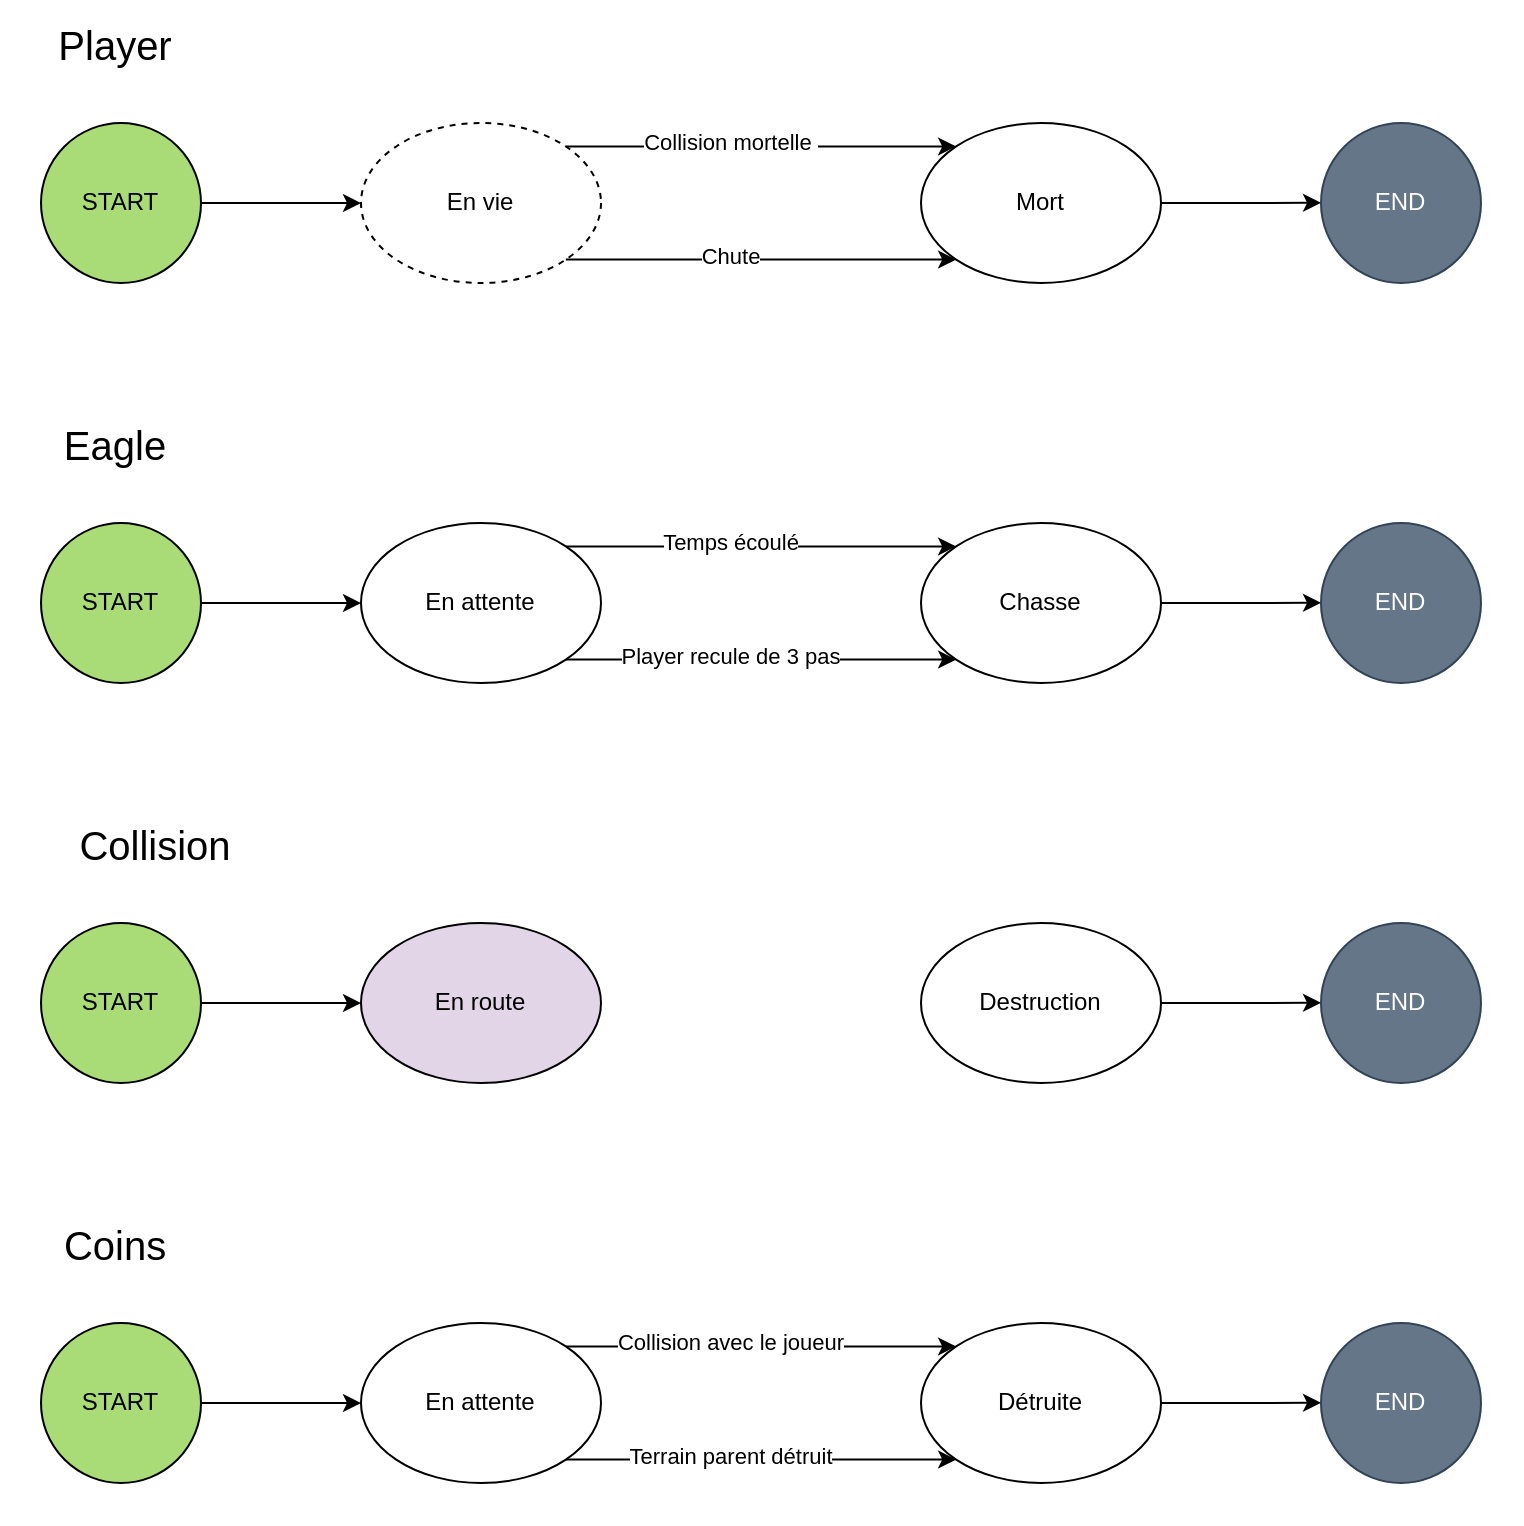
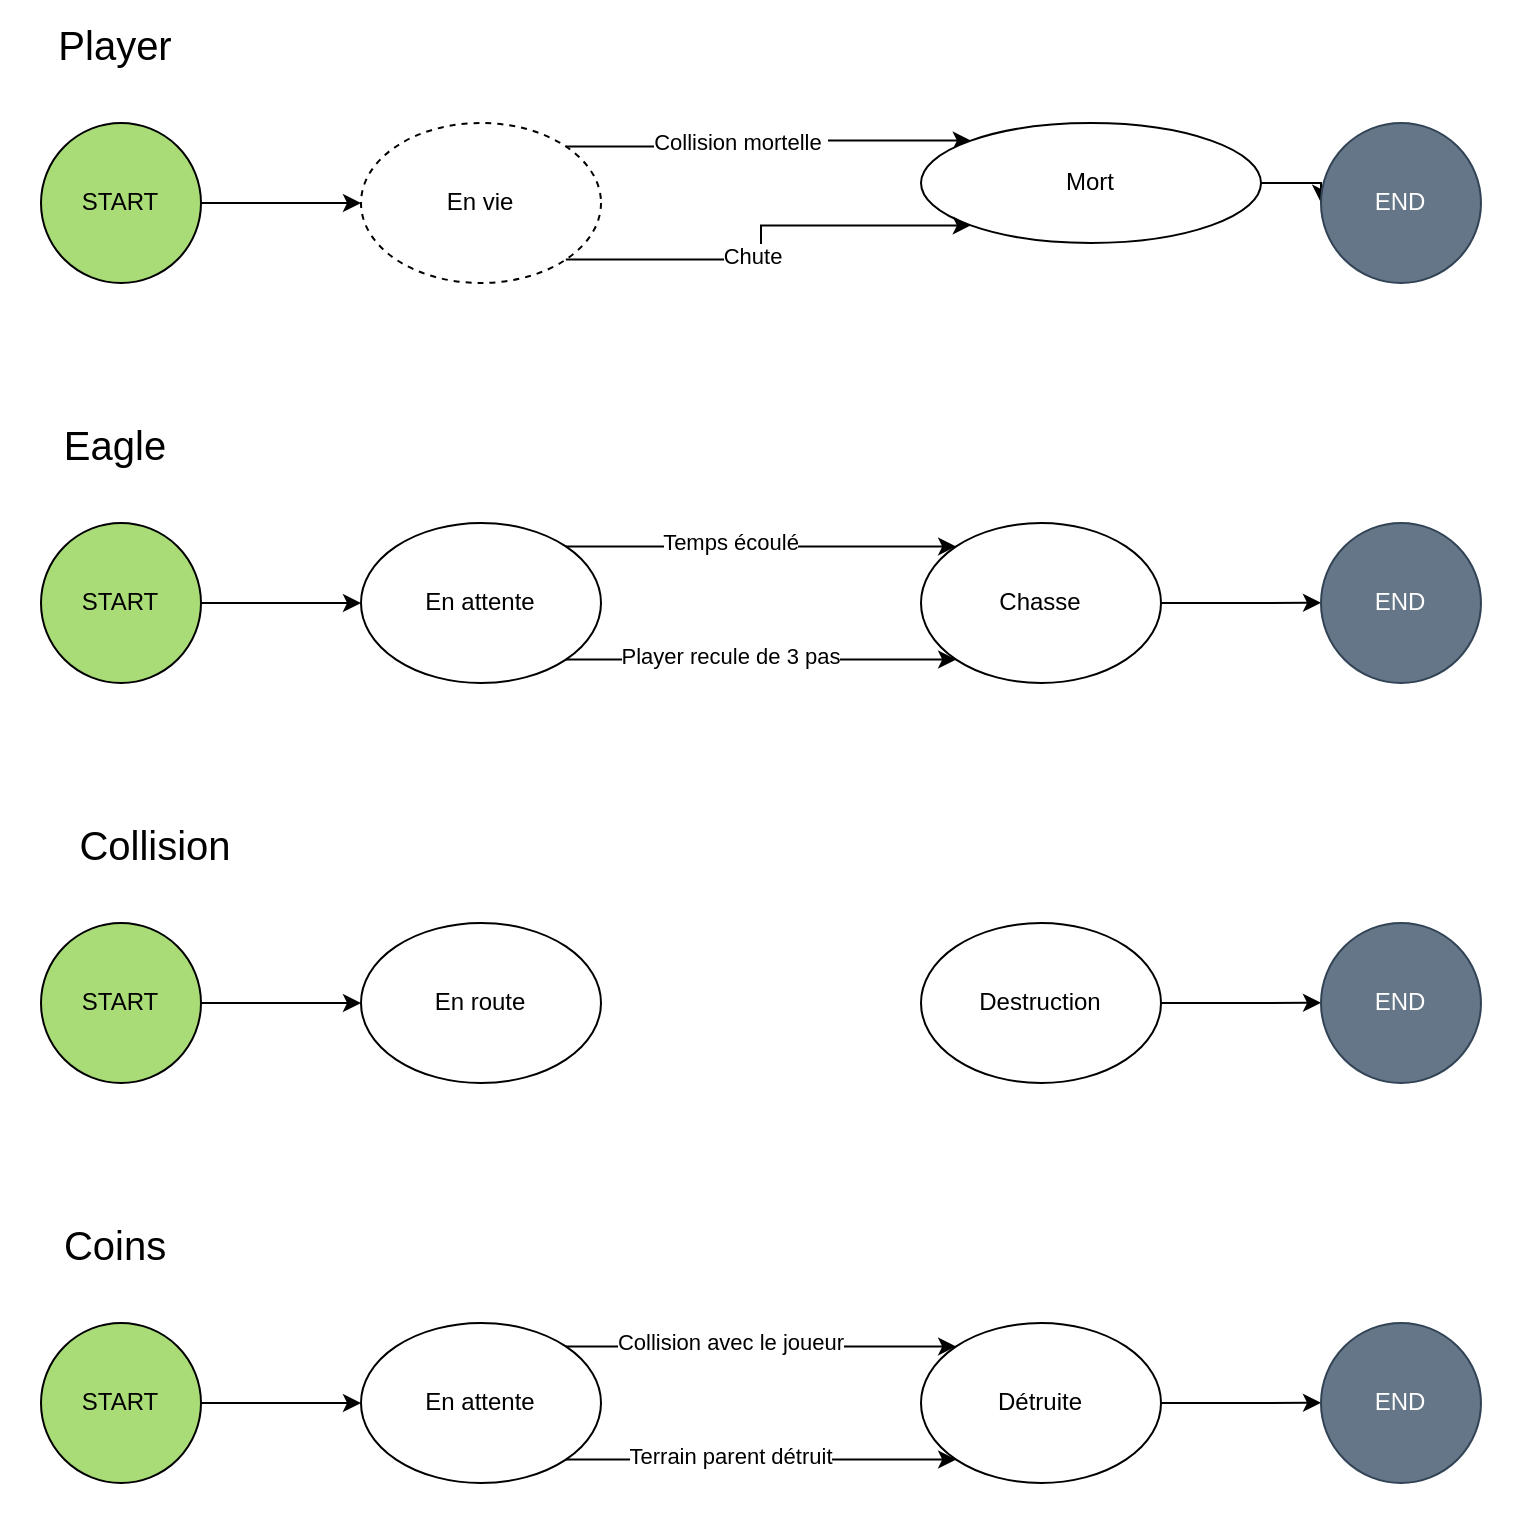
(1041, 203) -> (1091, 183)
(481, 1003) -> (481, 1003)
